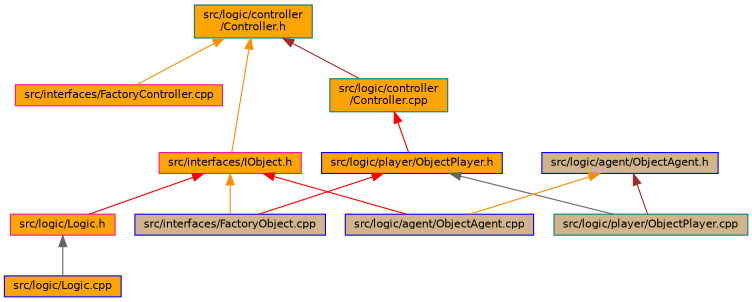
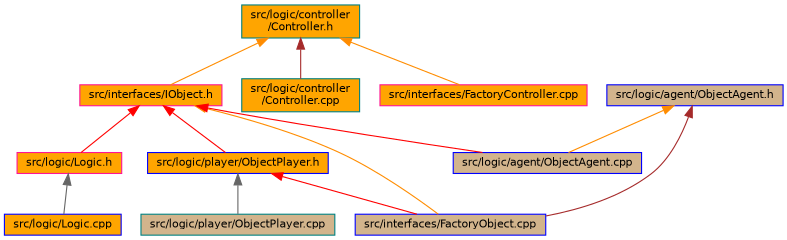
(403, 137) -> (199, 133)
(642, 199) -> (632, 186)
